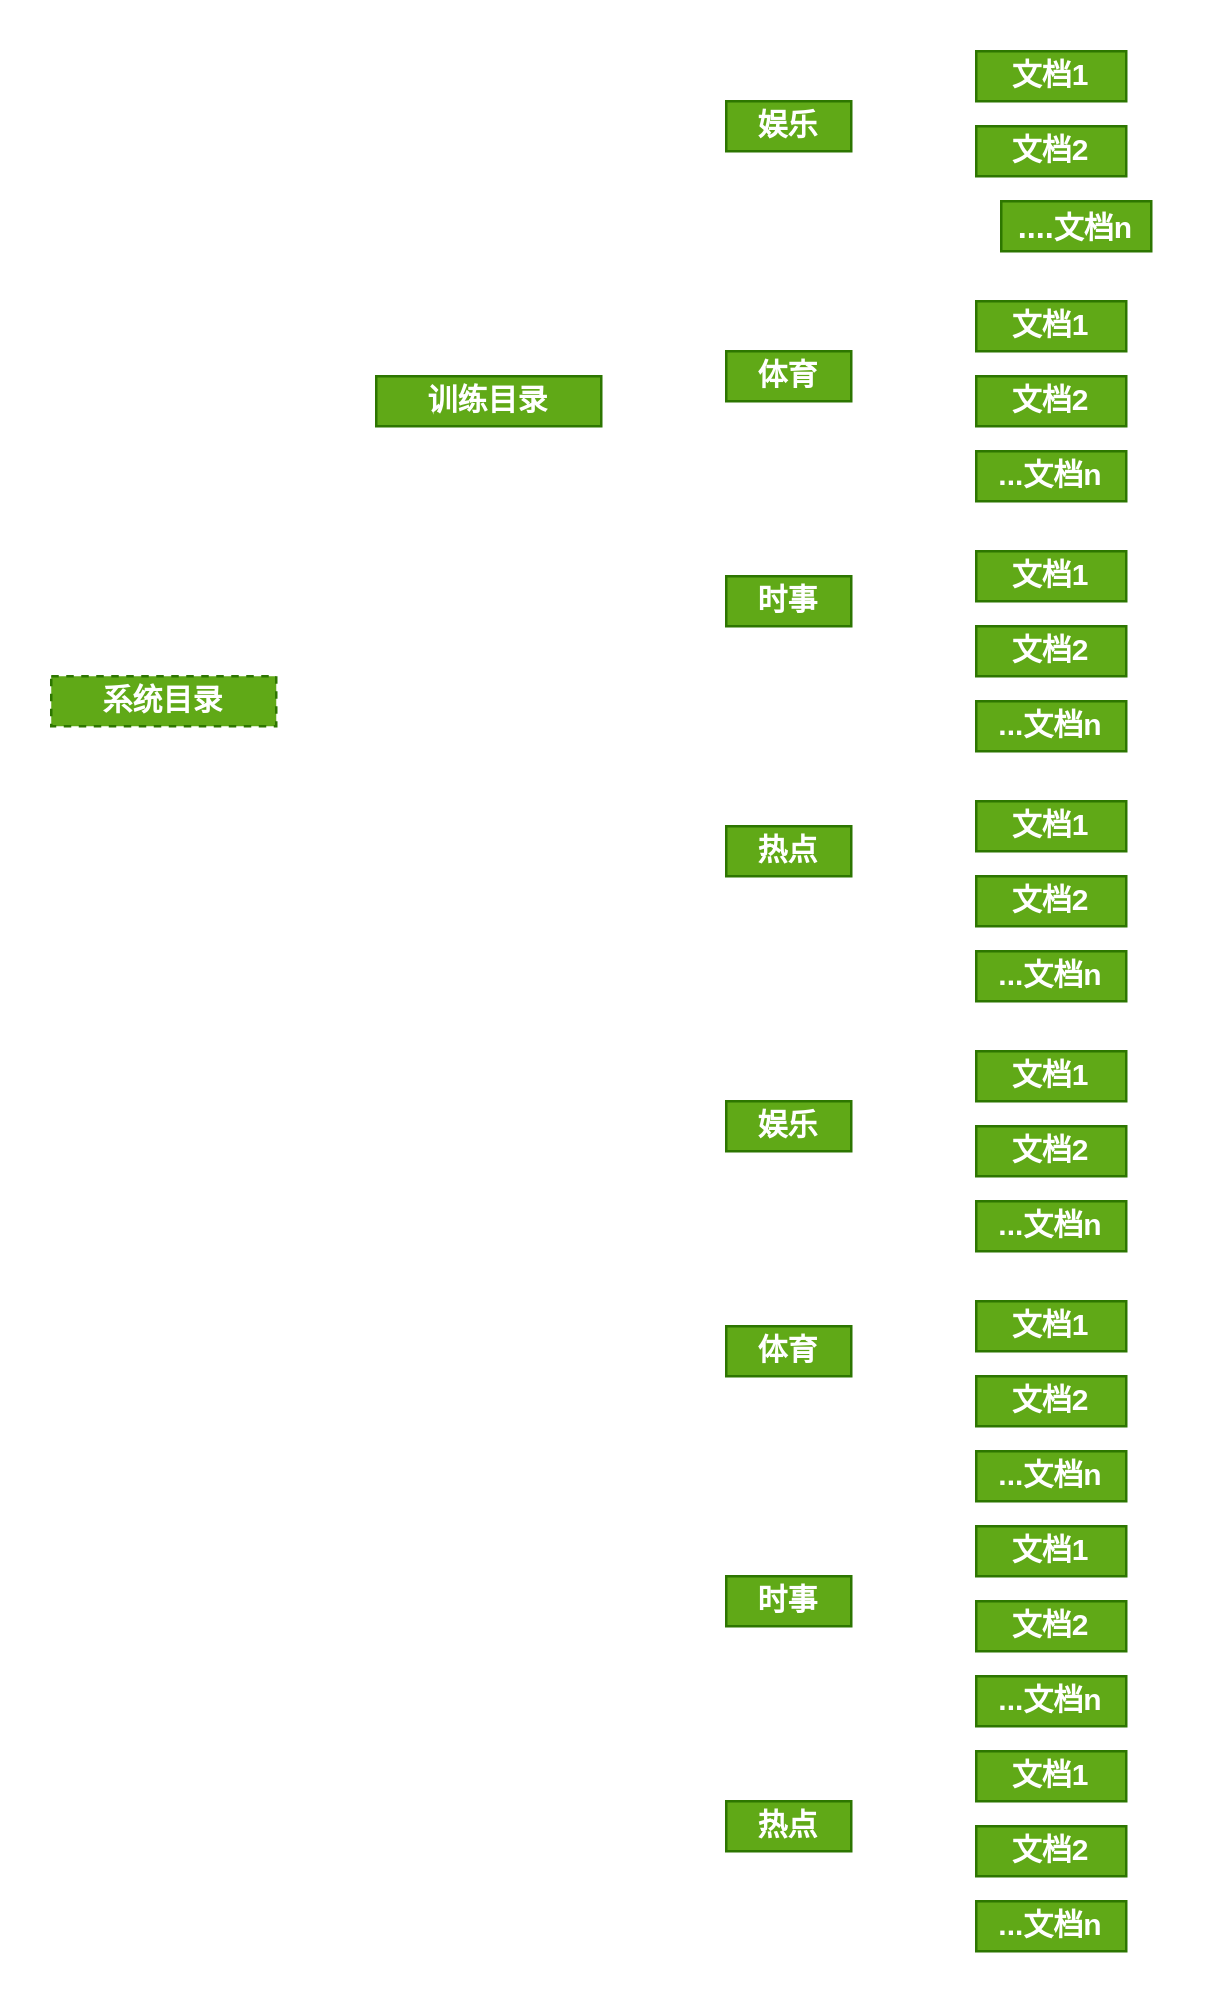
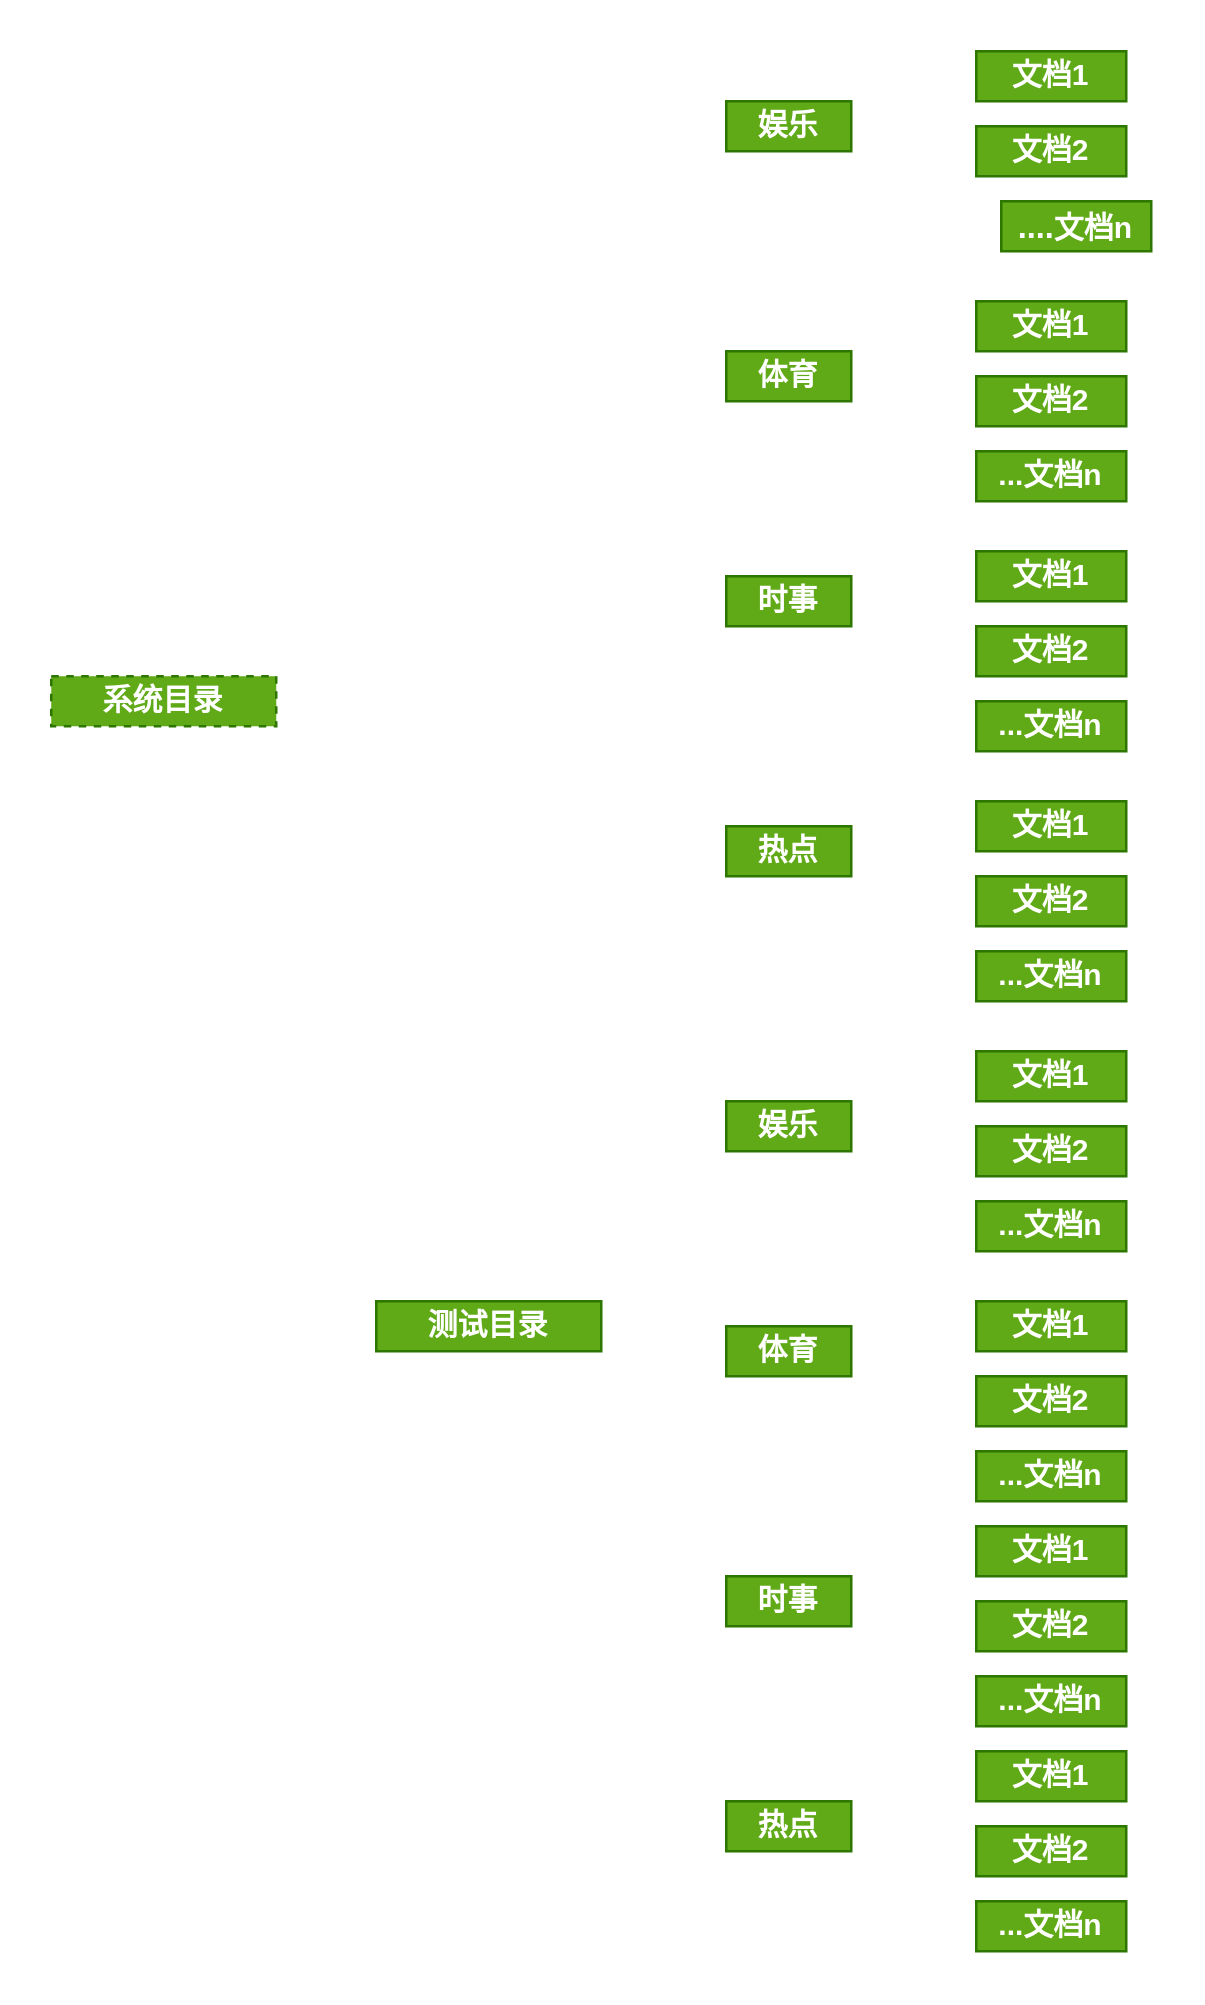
(489, 401) -> none
none -> (489, 1326)
